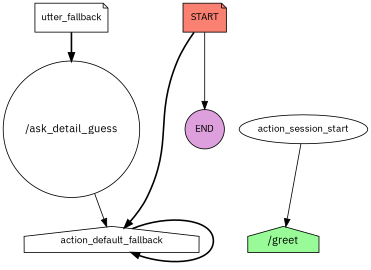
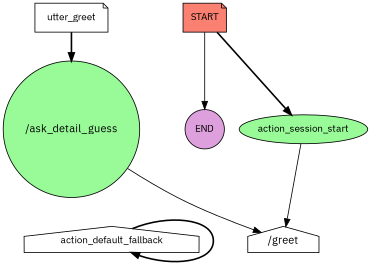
(71, 18) -> (71, 18)
(164, 128) -> (251, 70)
(71, 129) -> (71, 129)
(303, 129) -> (303, 129)
(99, 206) -> (189, 203)
(283, 241) -> (283, 241)
